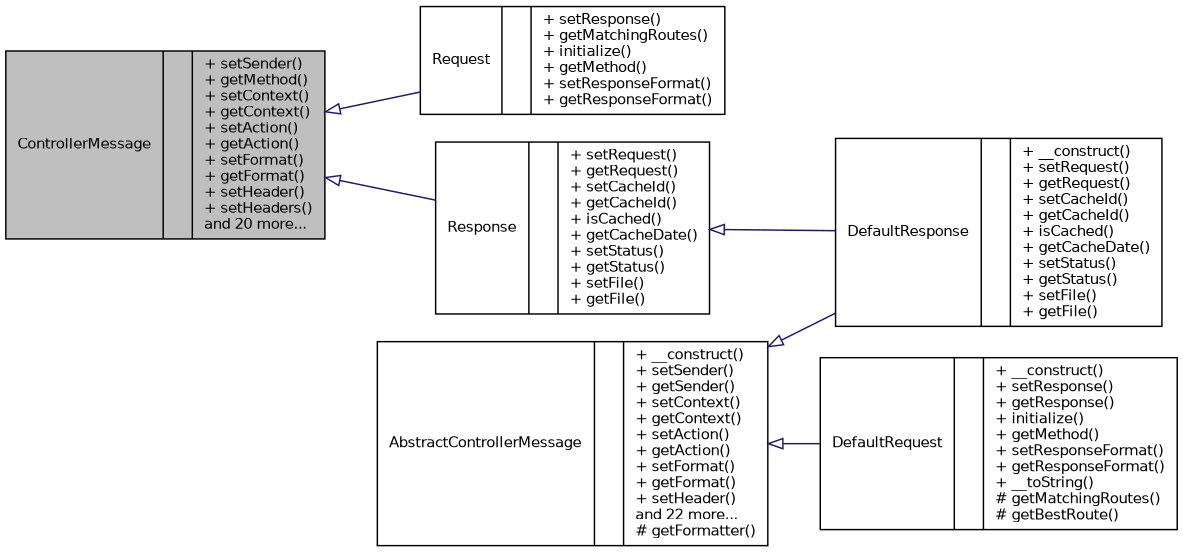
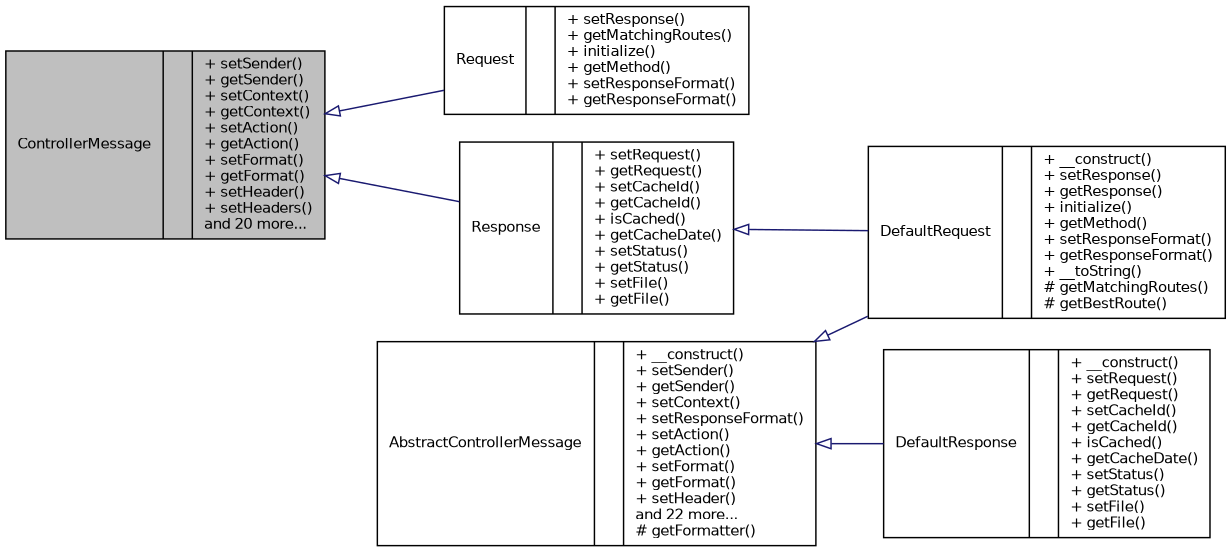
(256, 80) -> (254, 80)
(780, 230) -> (809, 230)
(688, 419) -> (720, 419)
